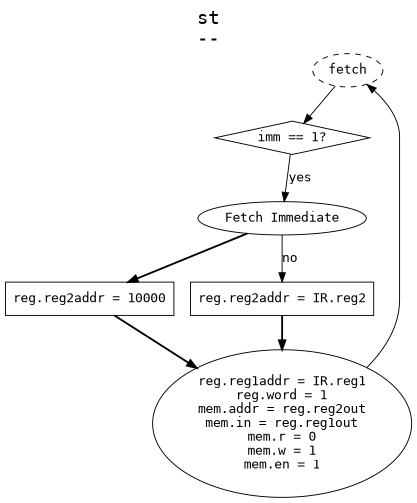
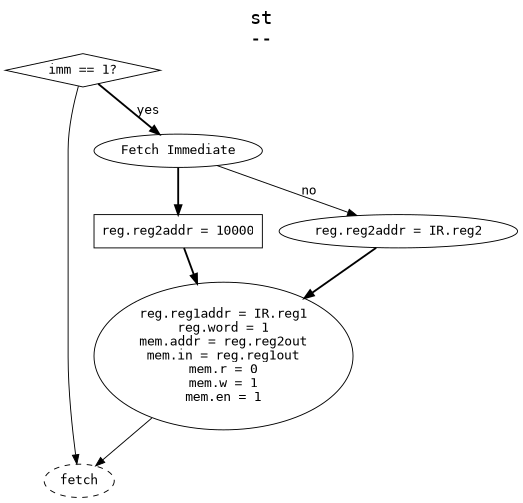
(322, 101) -> (68, 270)
(288, 173) -> (125, 106)
(282, 299) -> (398, 231)
